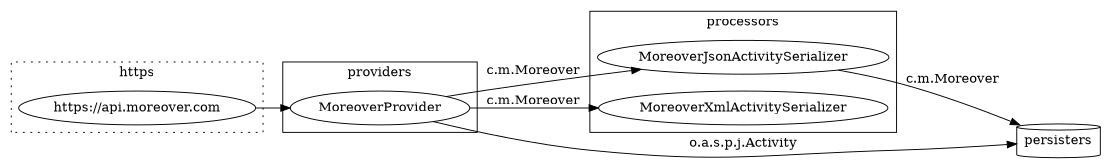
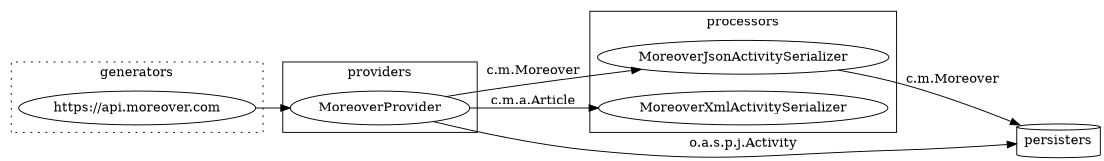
(137, 73) -> (137, 73)
(534, 101) -> (534, 101)
